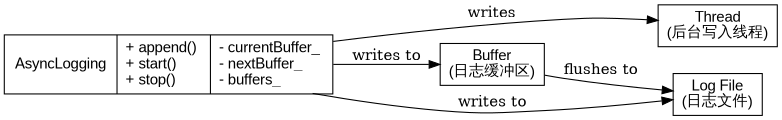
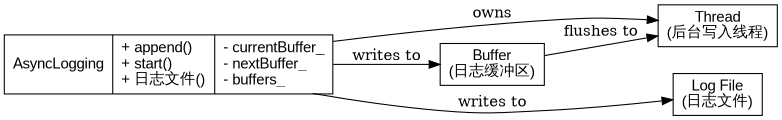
(492, 13) -> (492, 13)
(151, 80) -> (164, 80)
(603, 84) -> (596, 47)
